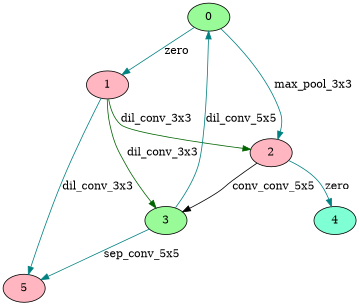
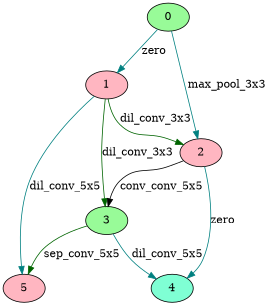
(204, 127) -> (129, 257)
(98, 187) -> (65, 187)
(99, 253) -> (54, 240)
